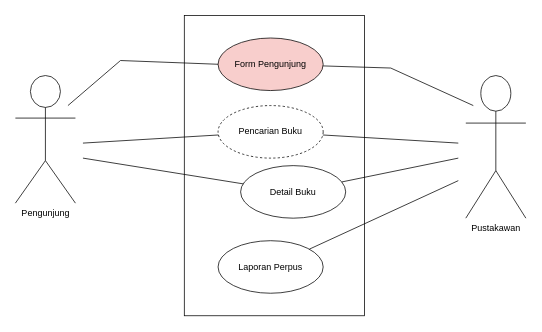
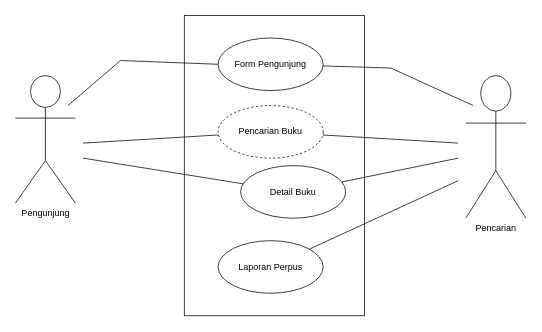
(270, 64) -> (270, 64)
(496, 229) -> (496, 229)
